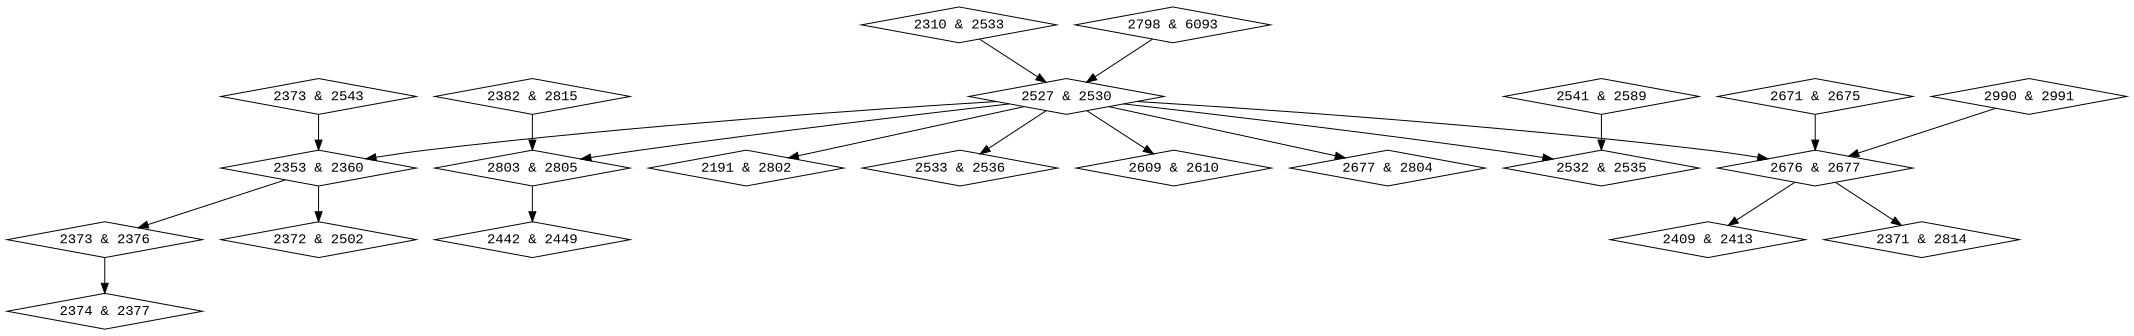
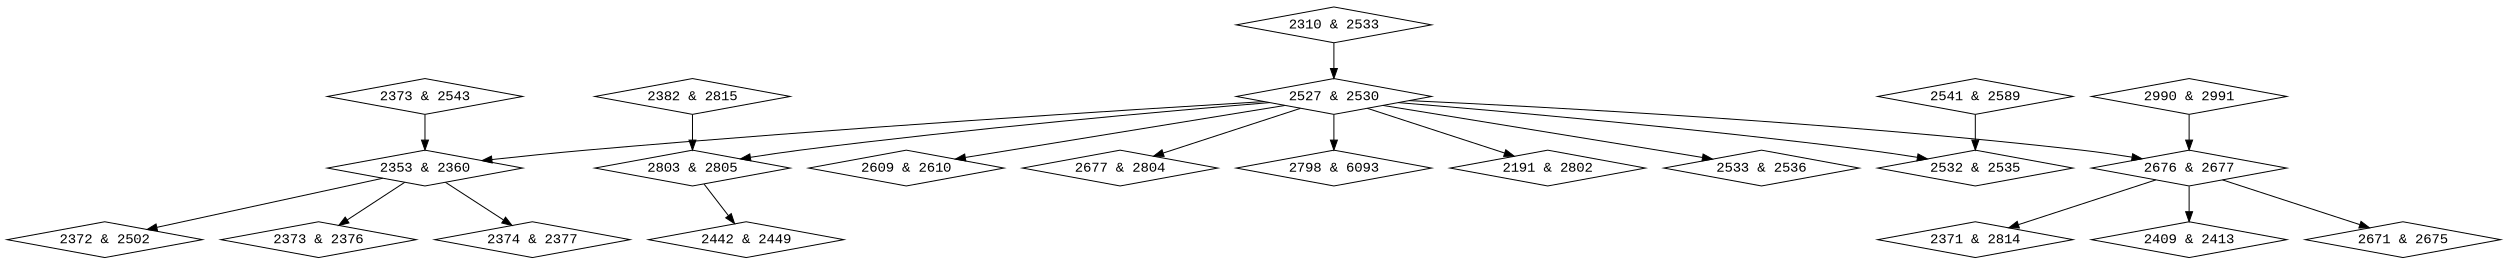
(1124, 58) -> (1334, 127)
(1815, 127) -> (2291, 202)
(105, 271) -> (474, 201)
